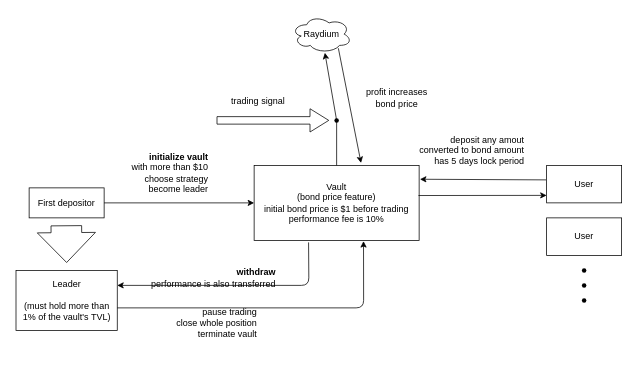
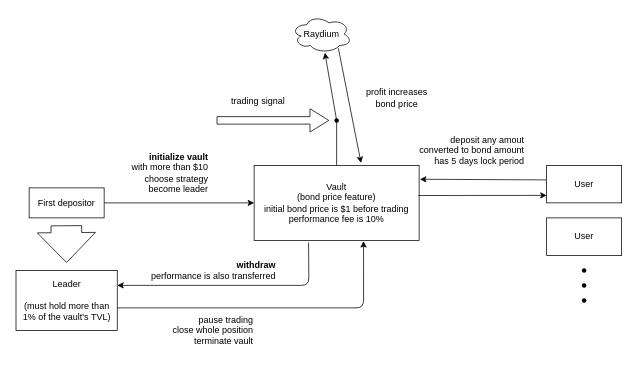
(205, 278) -> (205, 270)
(209, 323) -> (205, 330)
